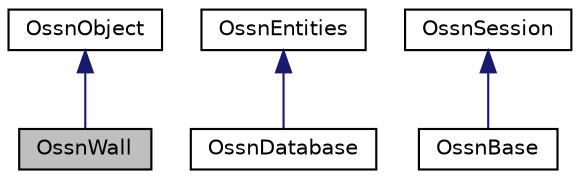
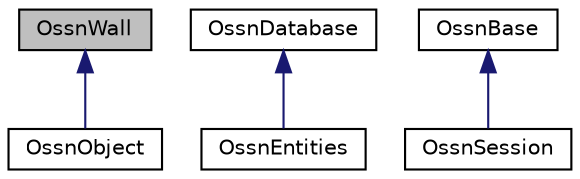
(85, 101) -> (85, 101)
(284, 101) -> (284, 101)
(488, 101) -> (488, 101)
